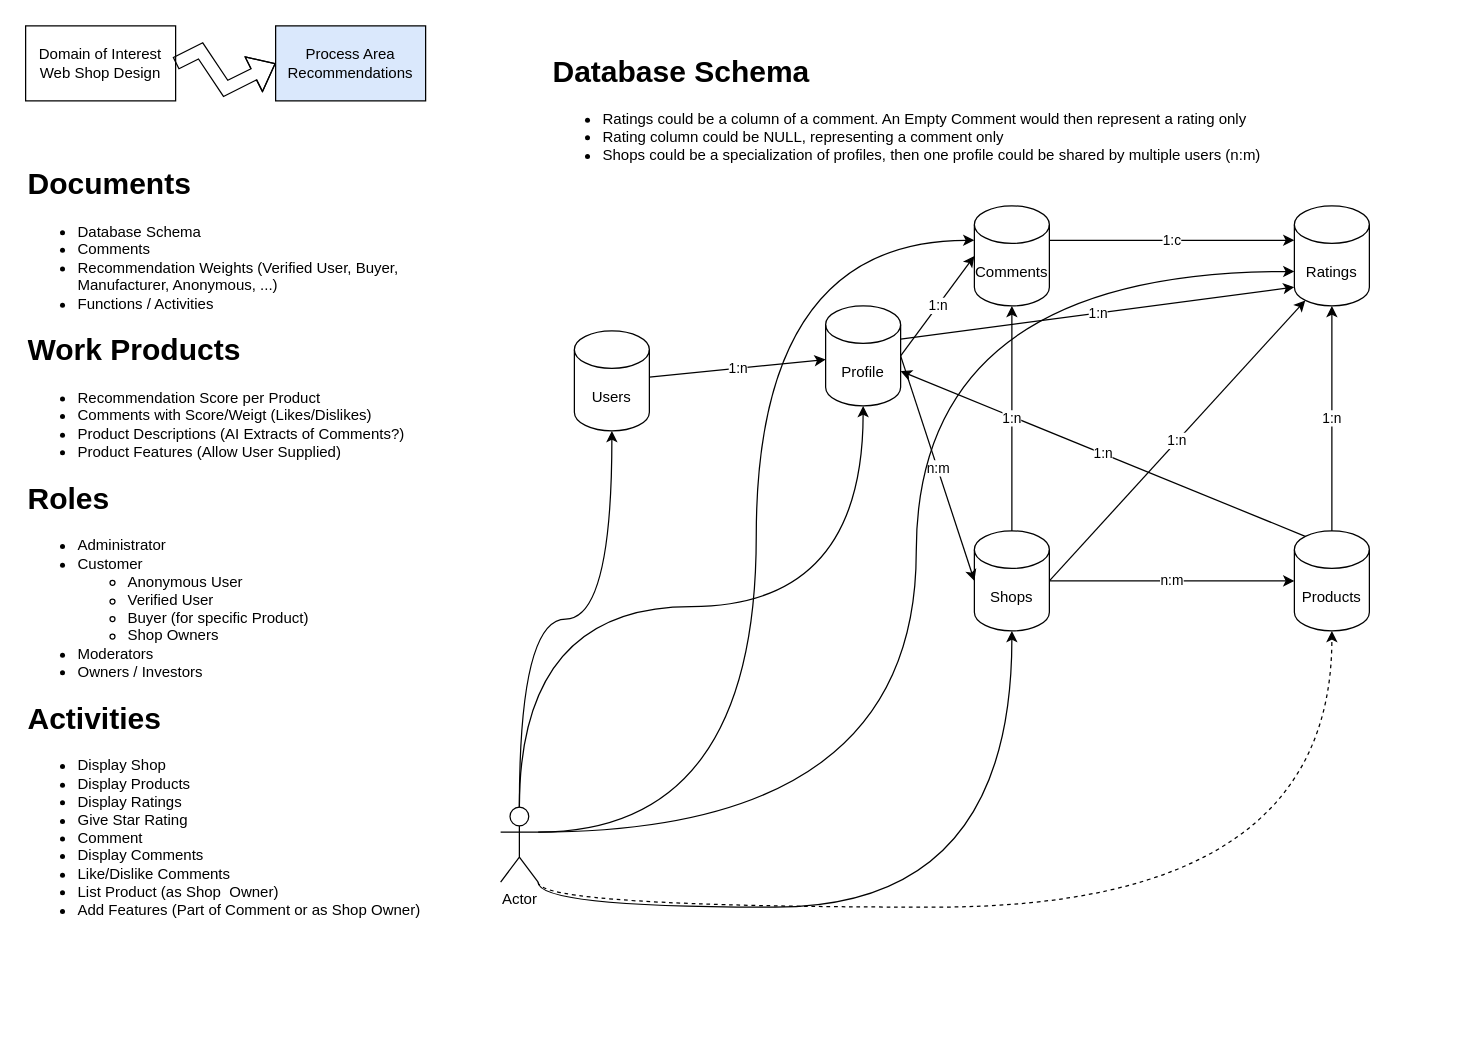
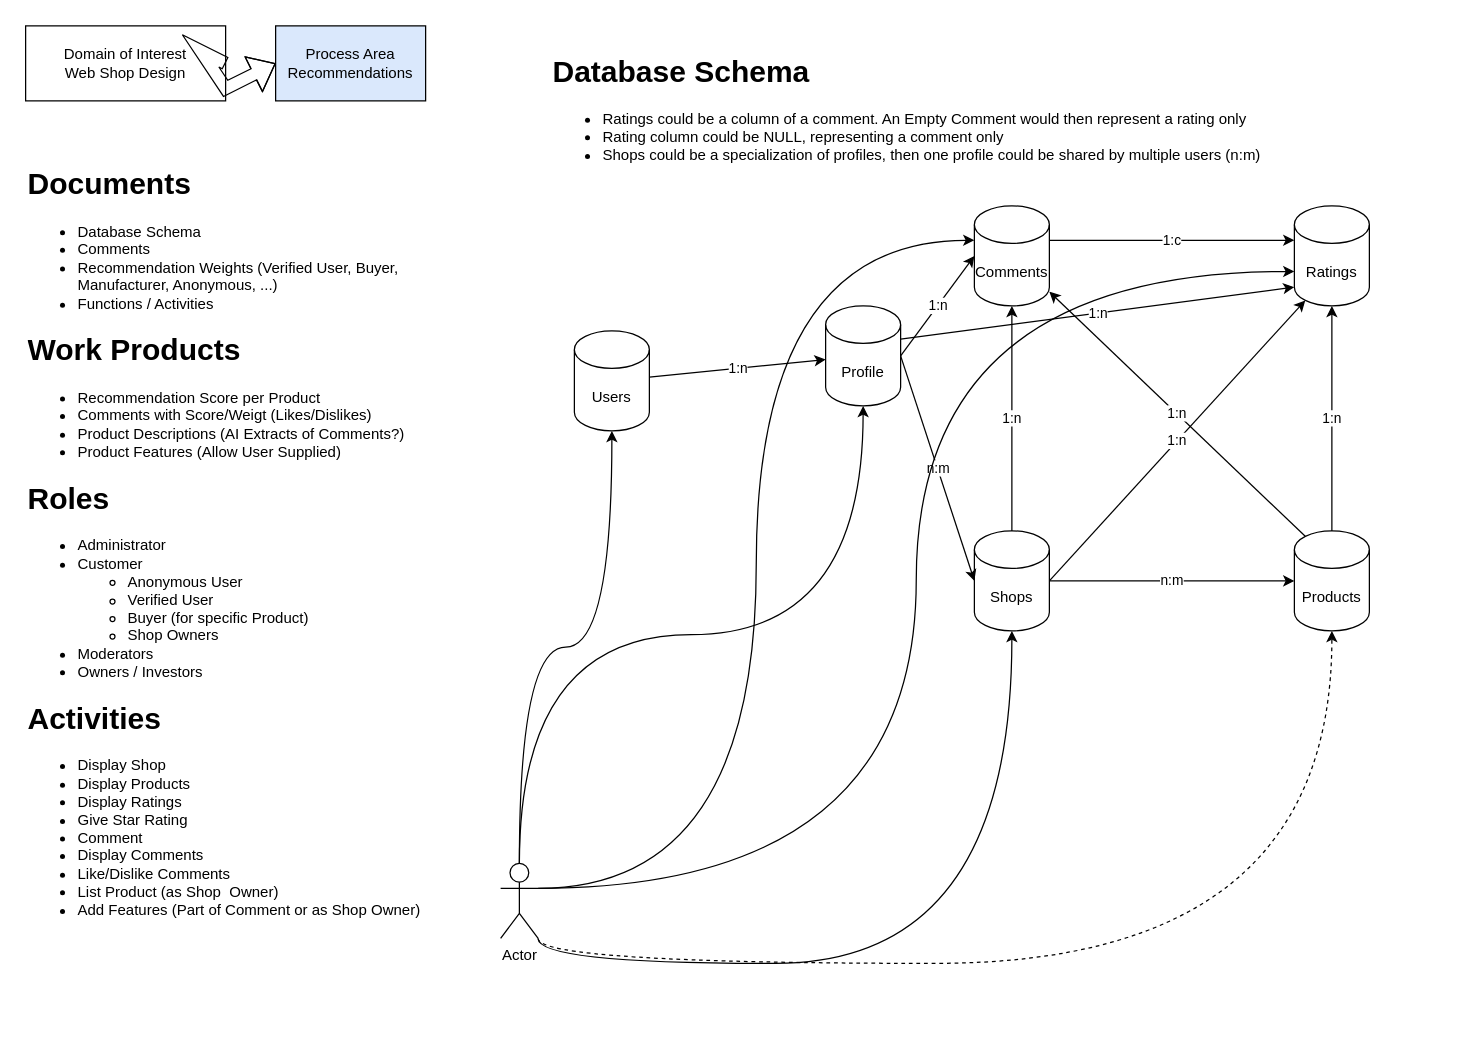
(101, 63) -> (126, 63)
(1163, 478) -> (1188, 424)
(519, 844) -> (519, 901)
